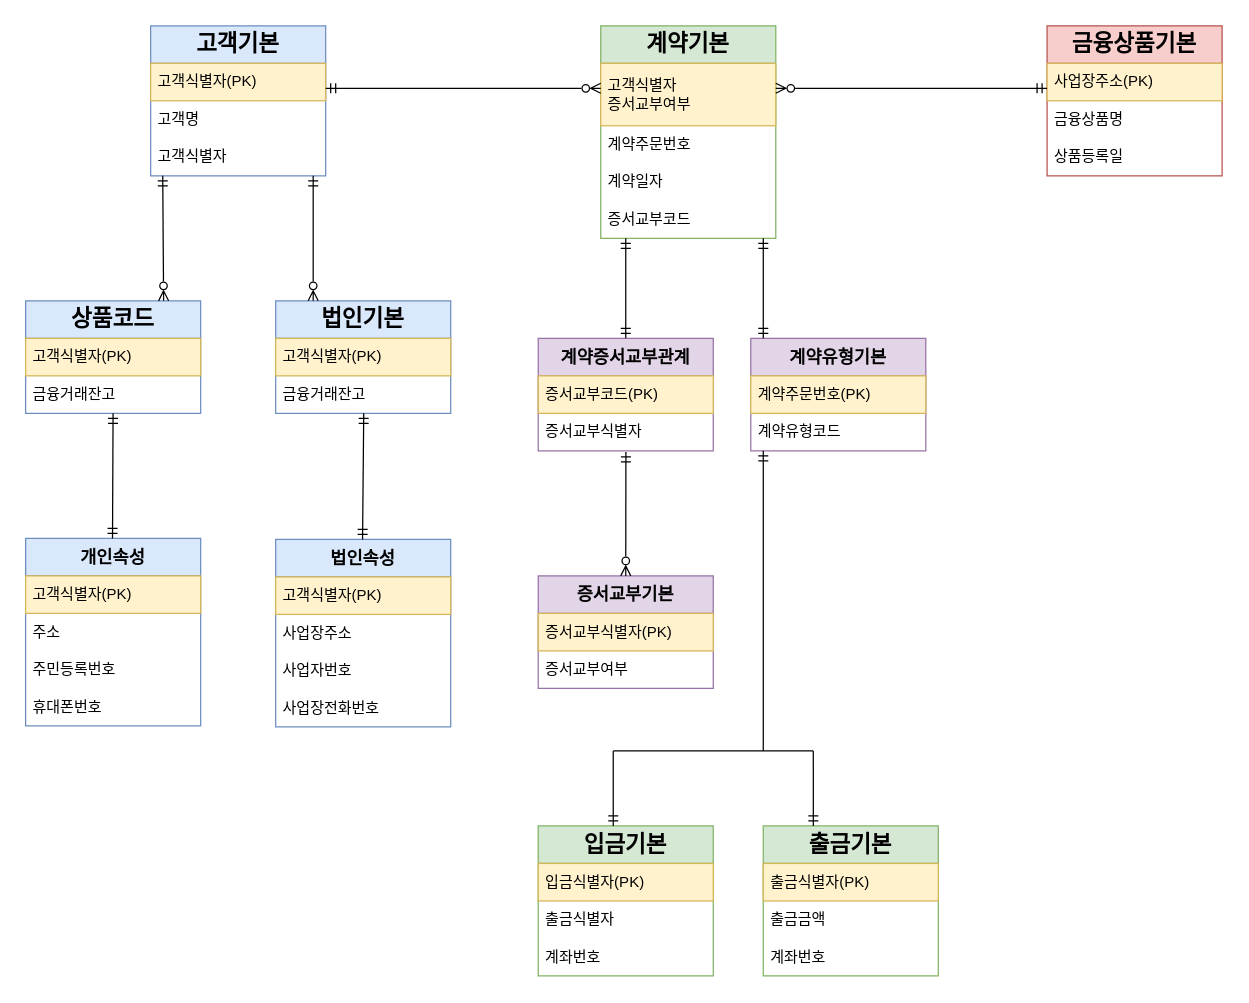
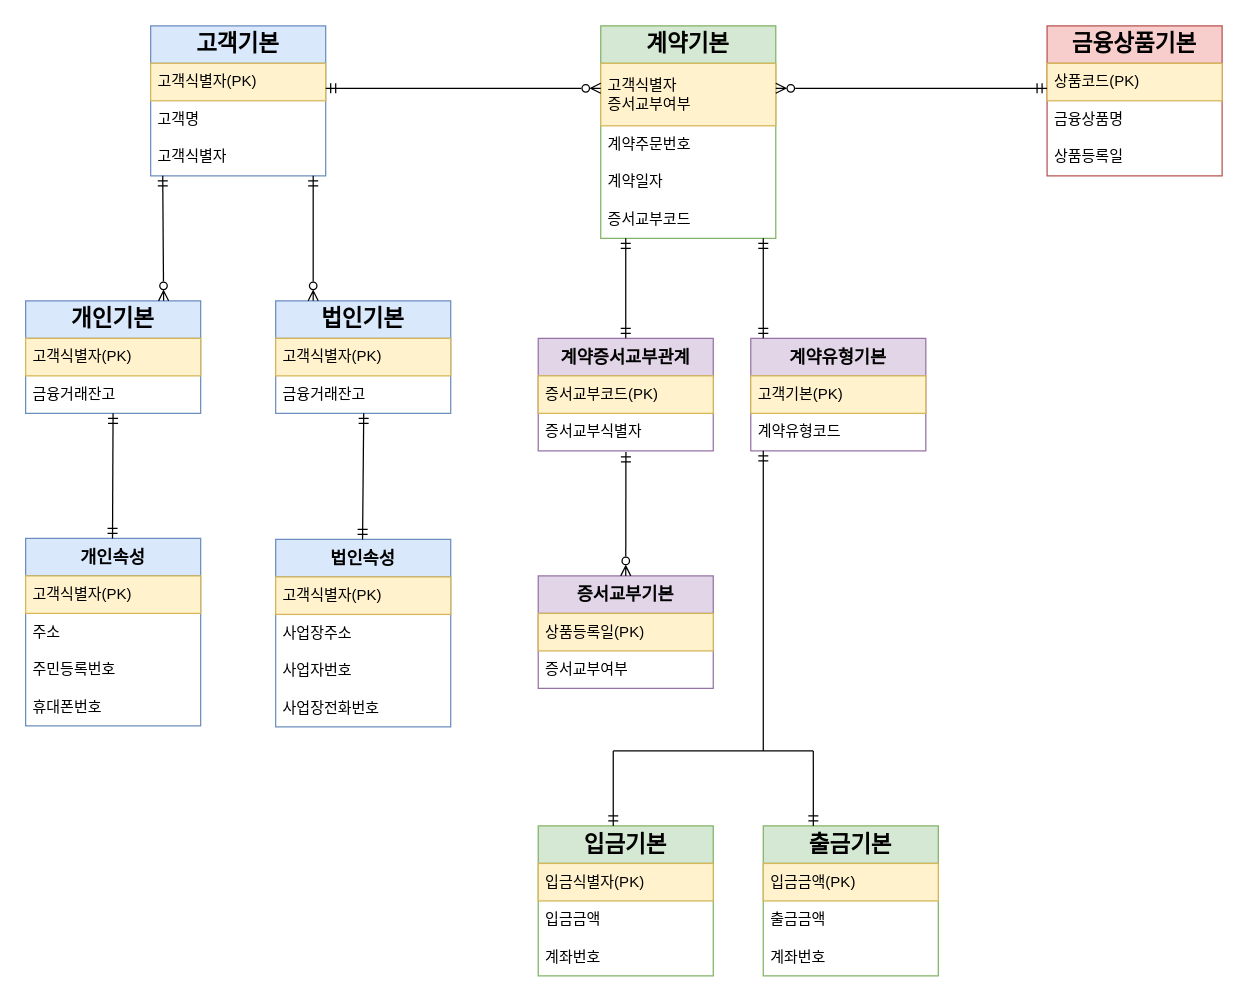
(1109, 82) -> (1101, 82)
(113, 319) -> (113, 319)
(820, 394) -> (805, 394)
(615, 632) -> (600, 632)
(825, 882) -> (817, 882)
(583, 919) -> (576, 919)
